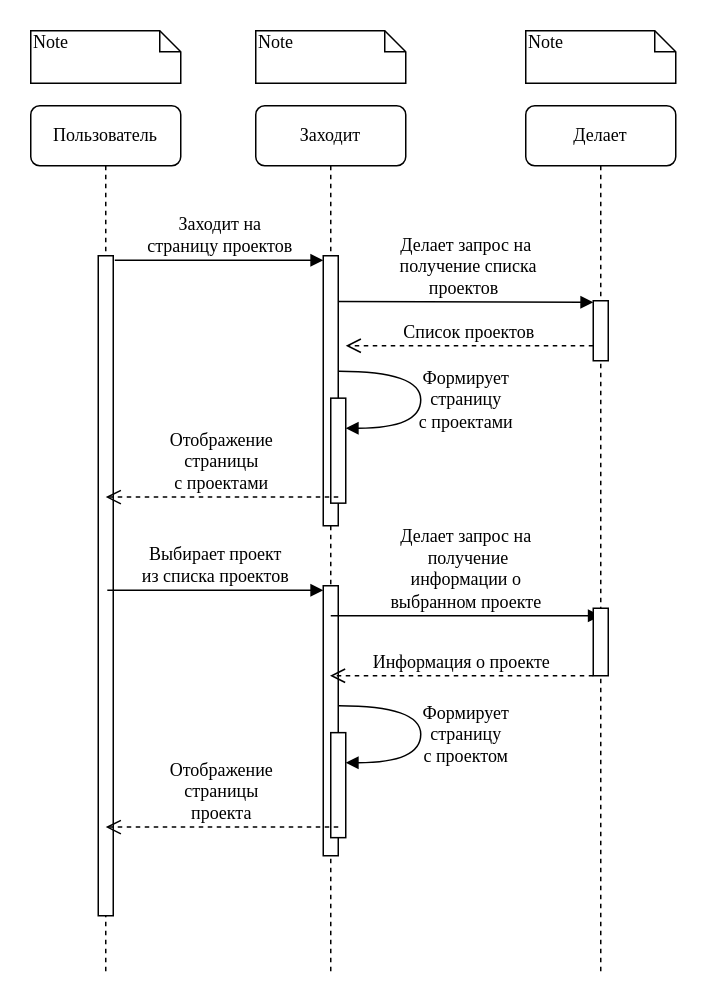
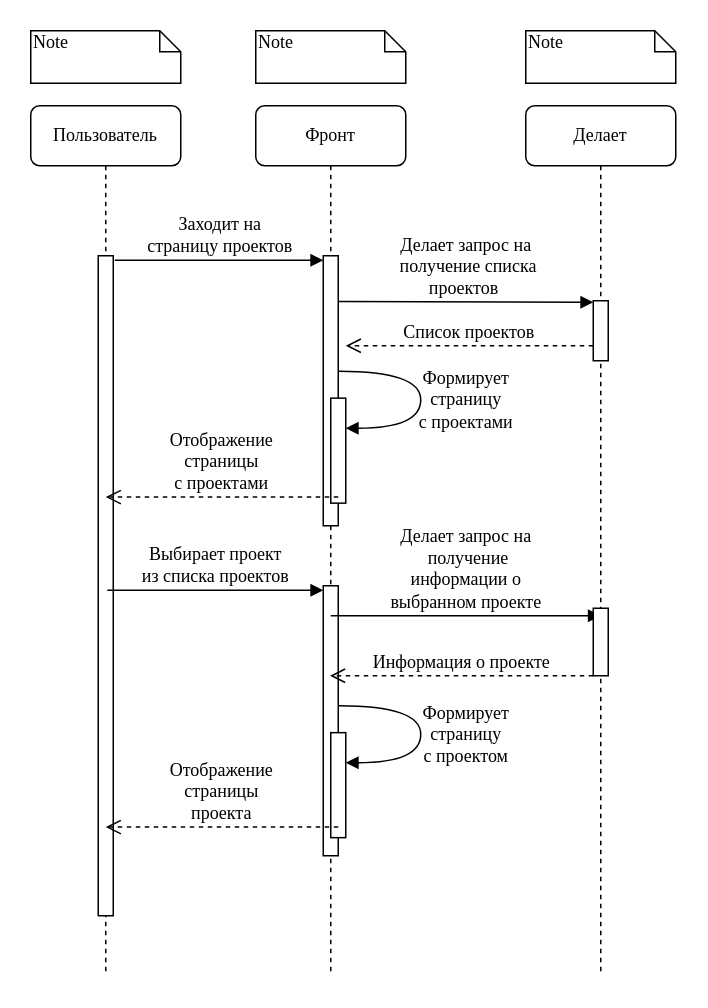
(331, 136) -> (331, 136)
